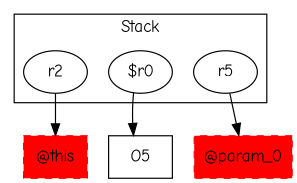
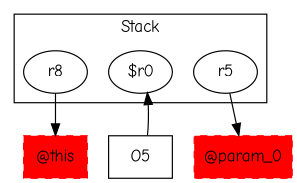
(55, 72) -> (55, 72)
(133, 110) -> (148, 120)
